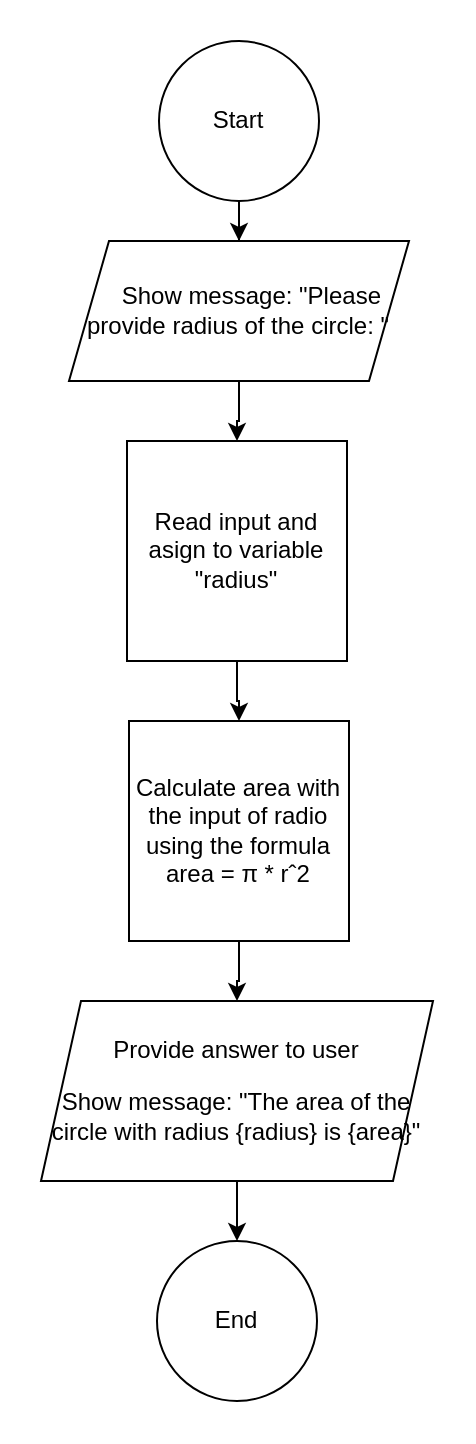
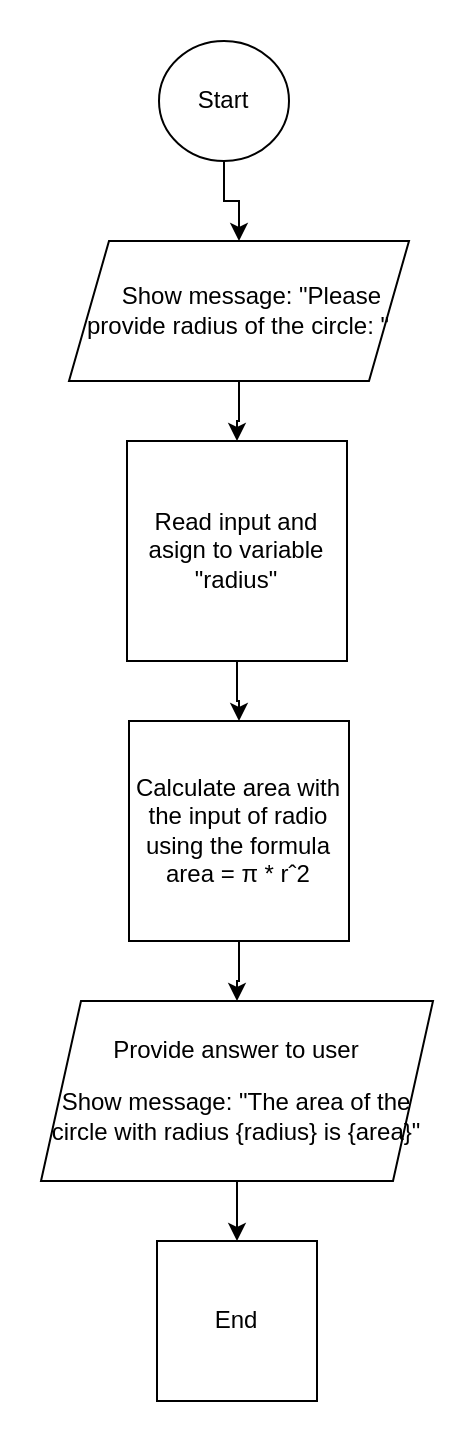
(239, 121) -> (224, 101)
(237, 1321) -> (237, 1321)
